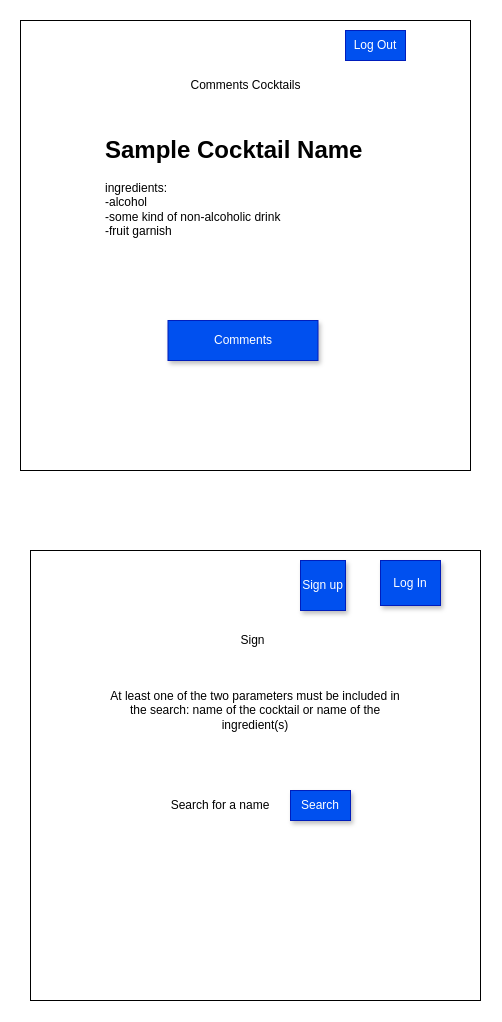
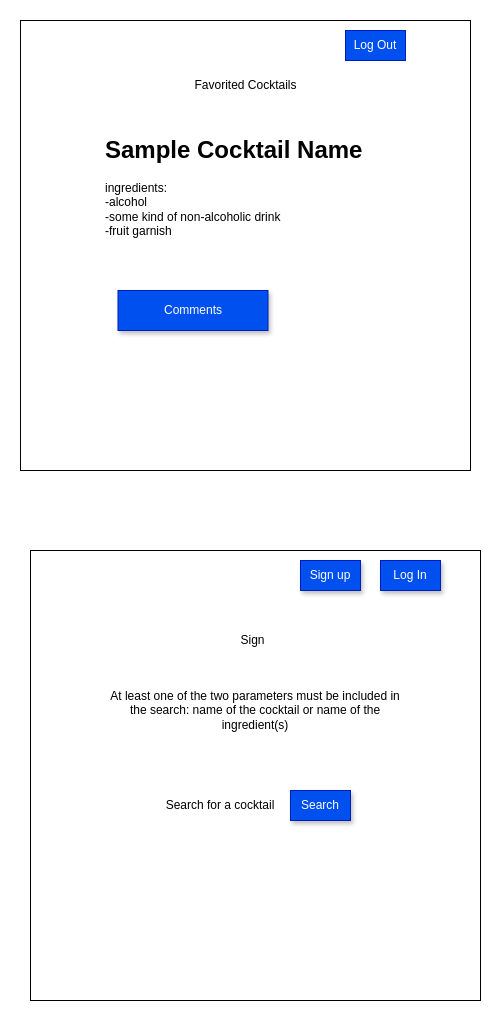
(246, 86) -> (246, 86)
(243, 341) -> (193, 311)
(411, 583) -> (411, 576)
(323, 586) -> (331, 576)
(221, 806) -> (221, 806)
